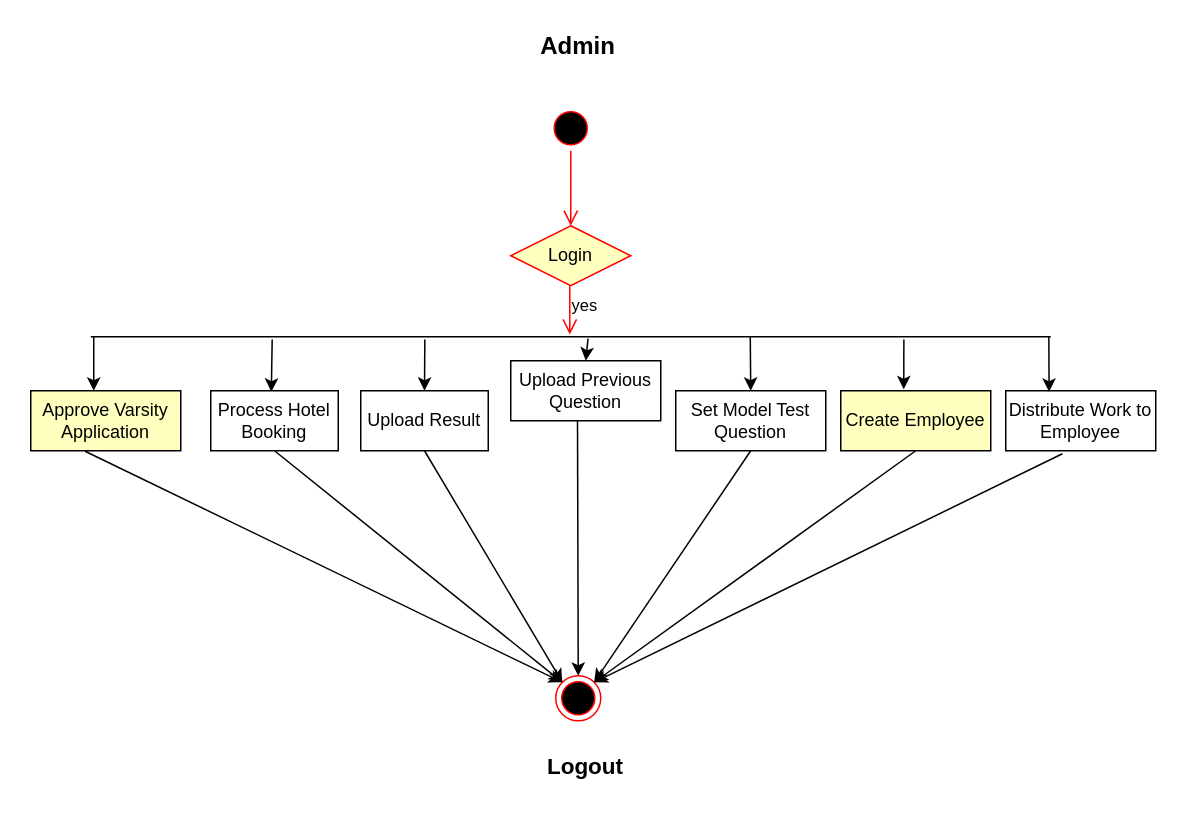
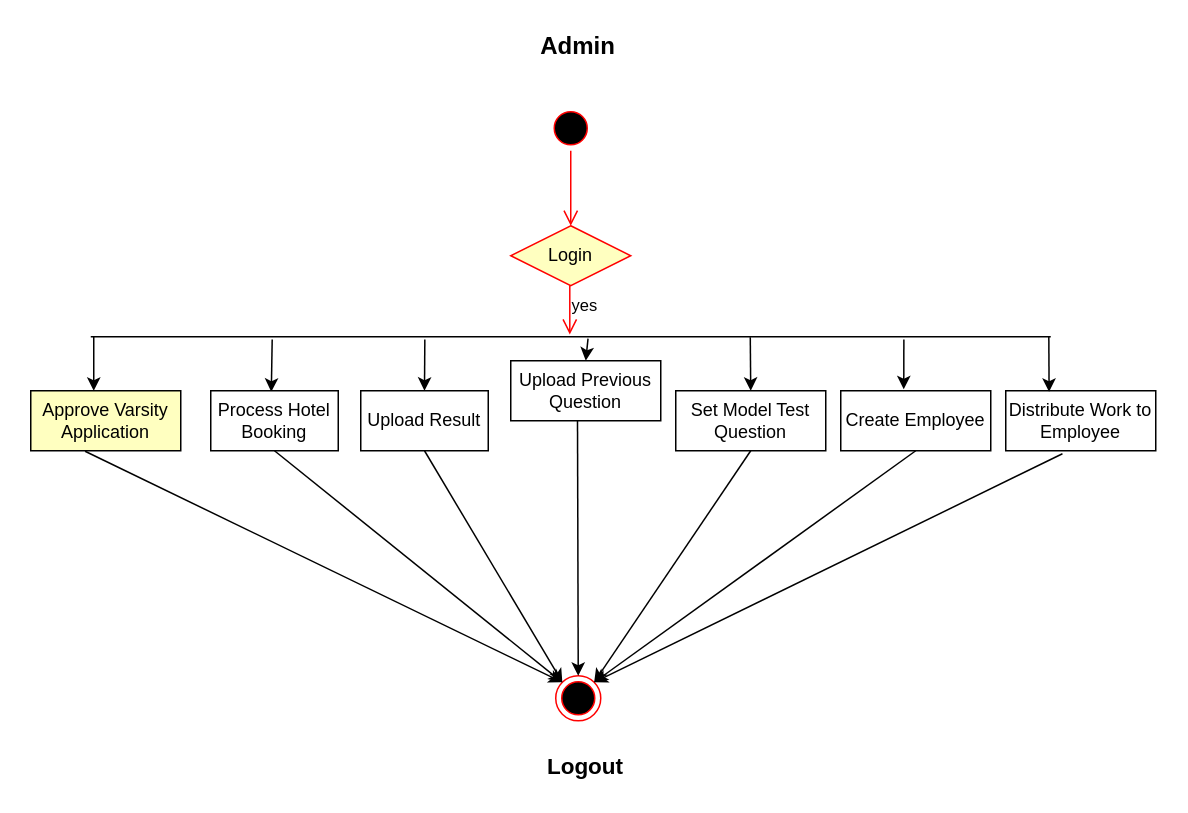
(916, 421) -> (916, 421)
